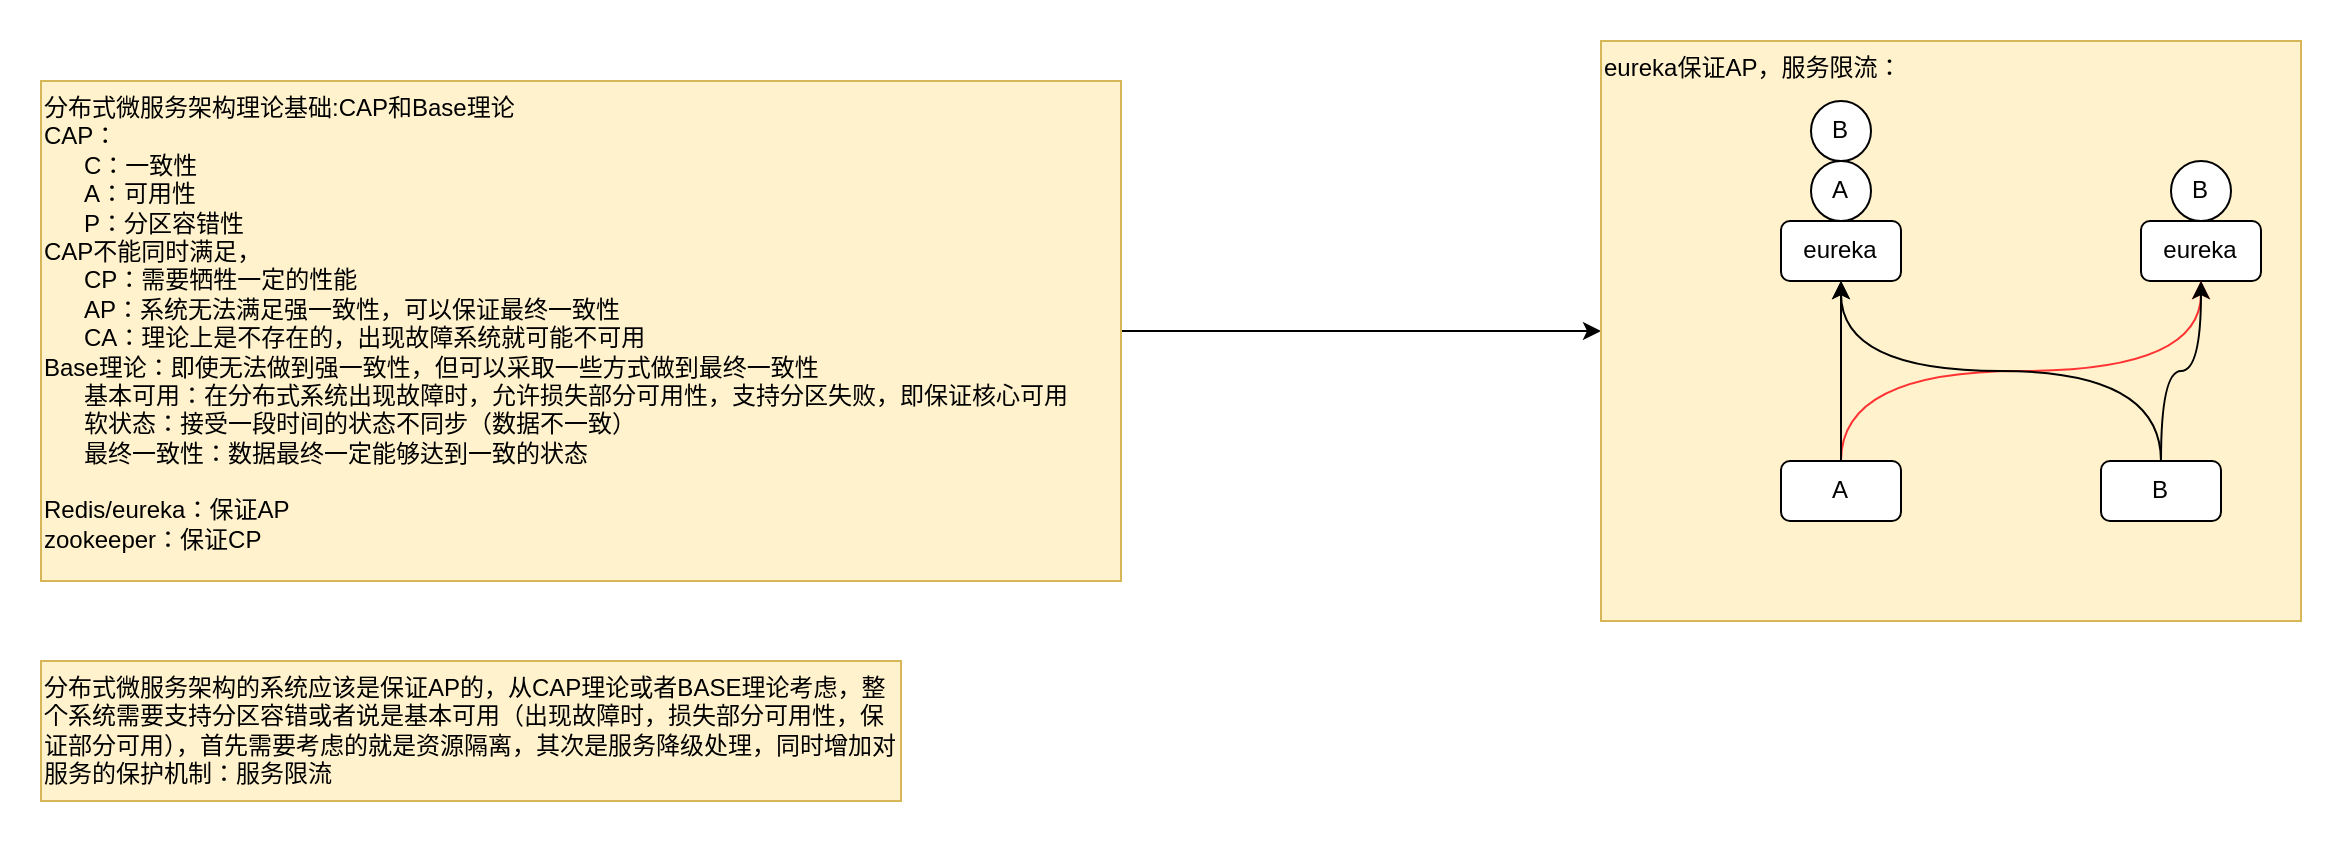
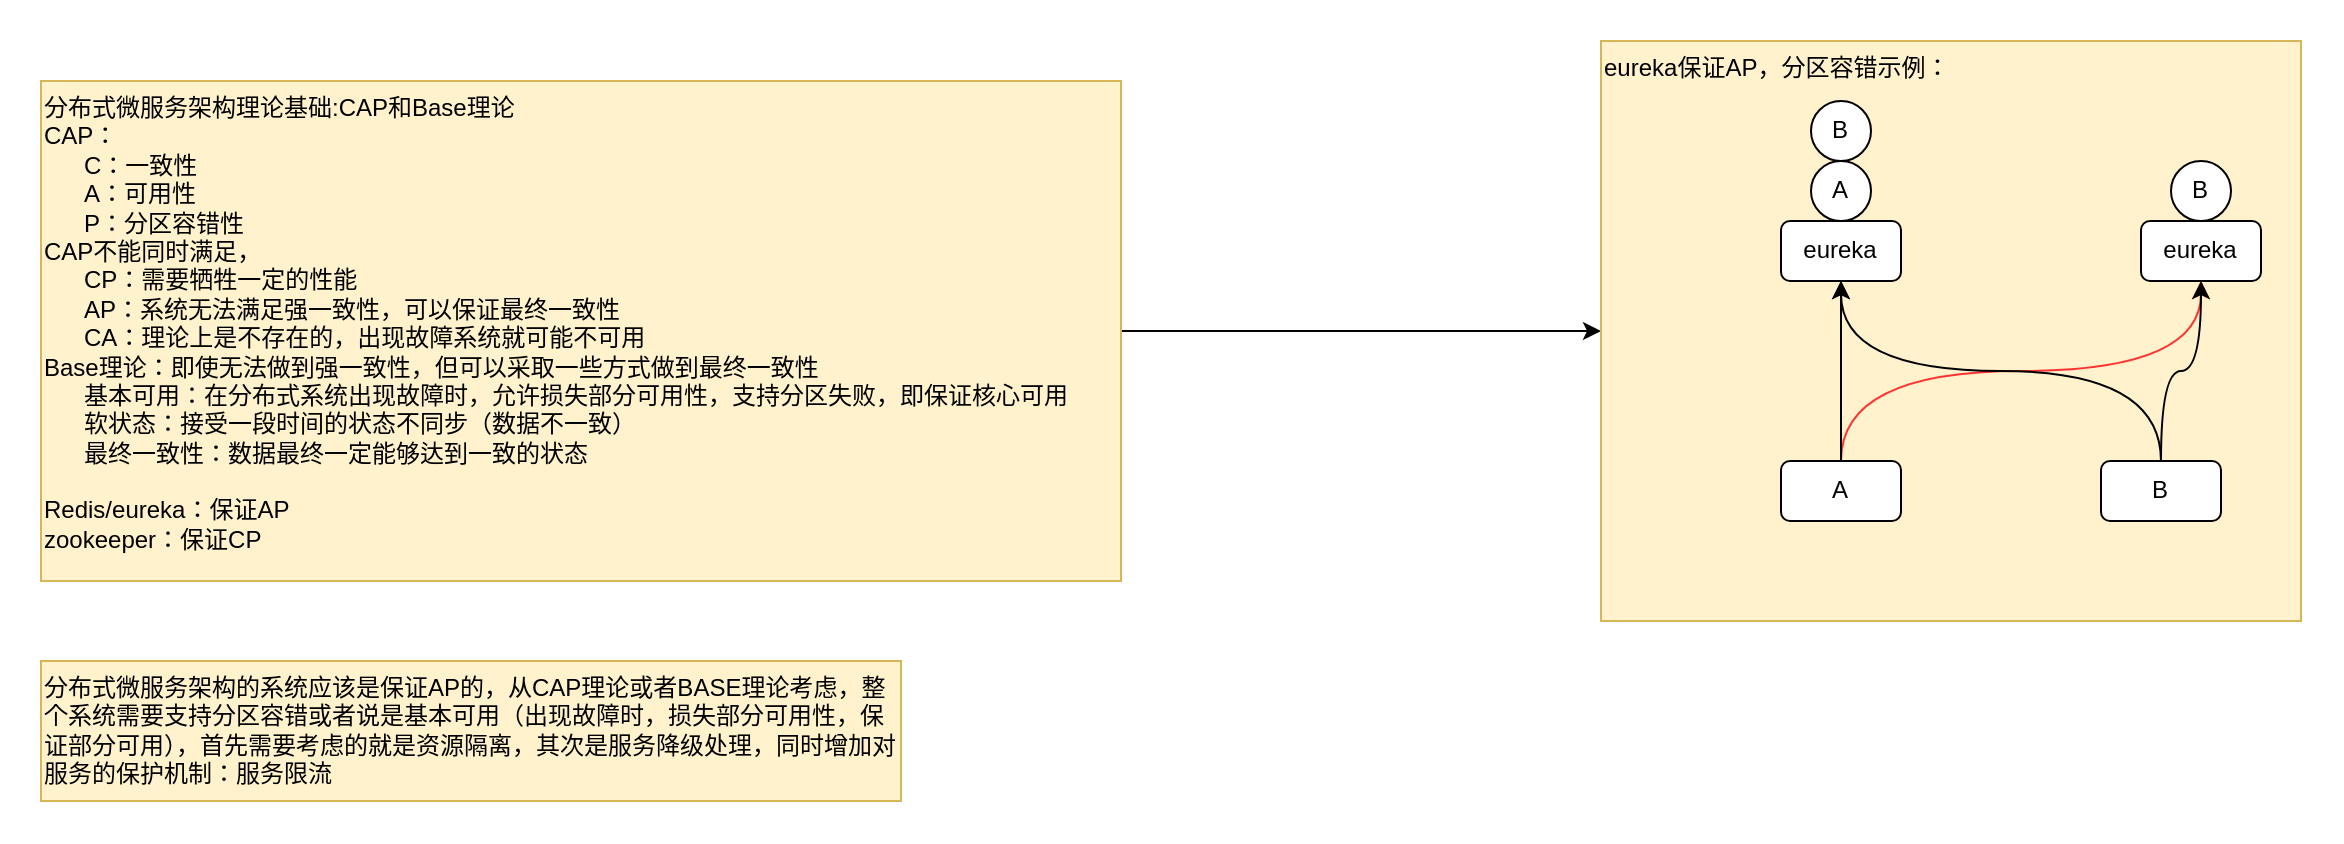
(1755, 69) -> (1779, 69)
